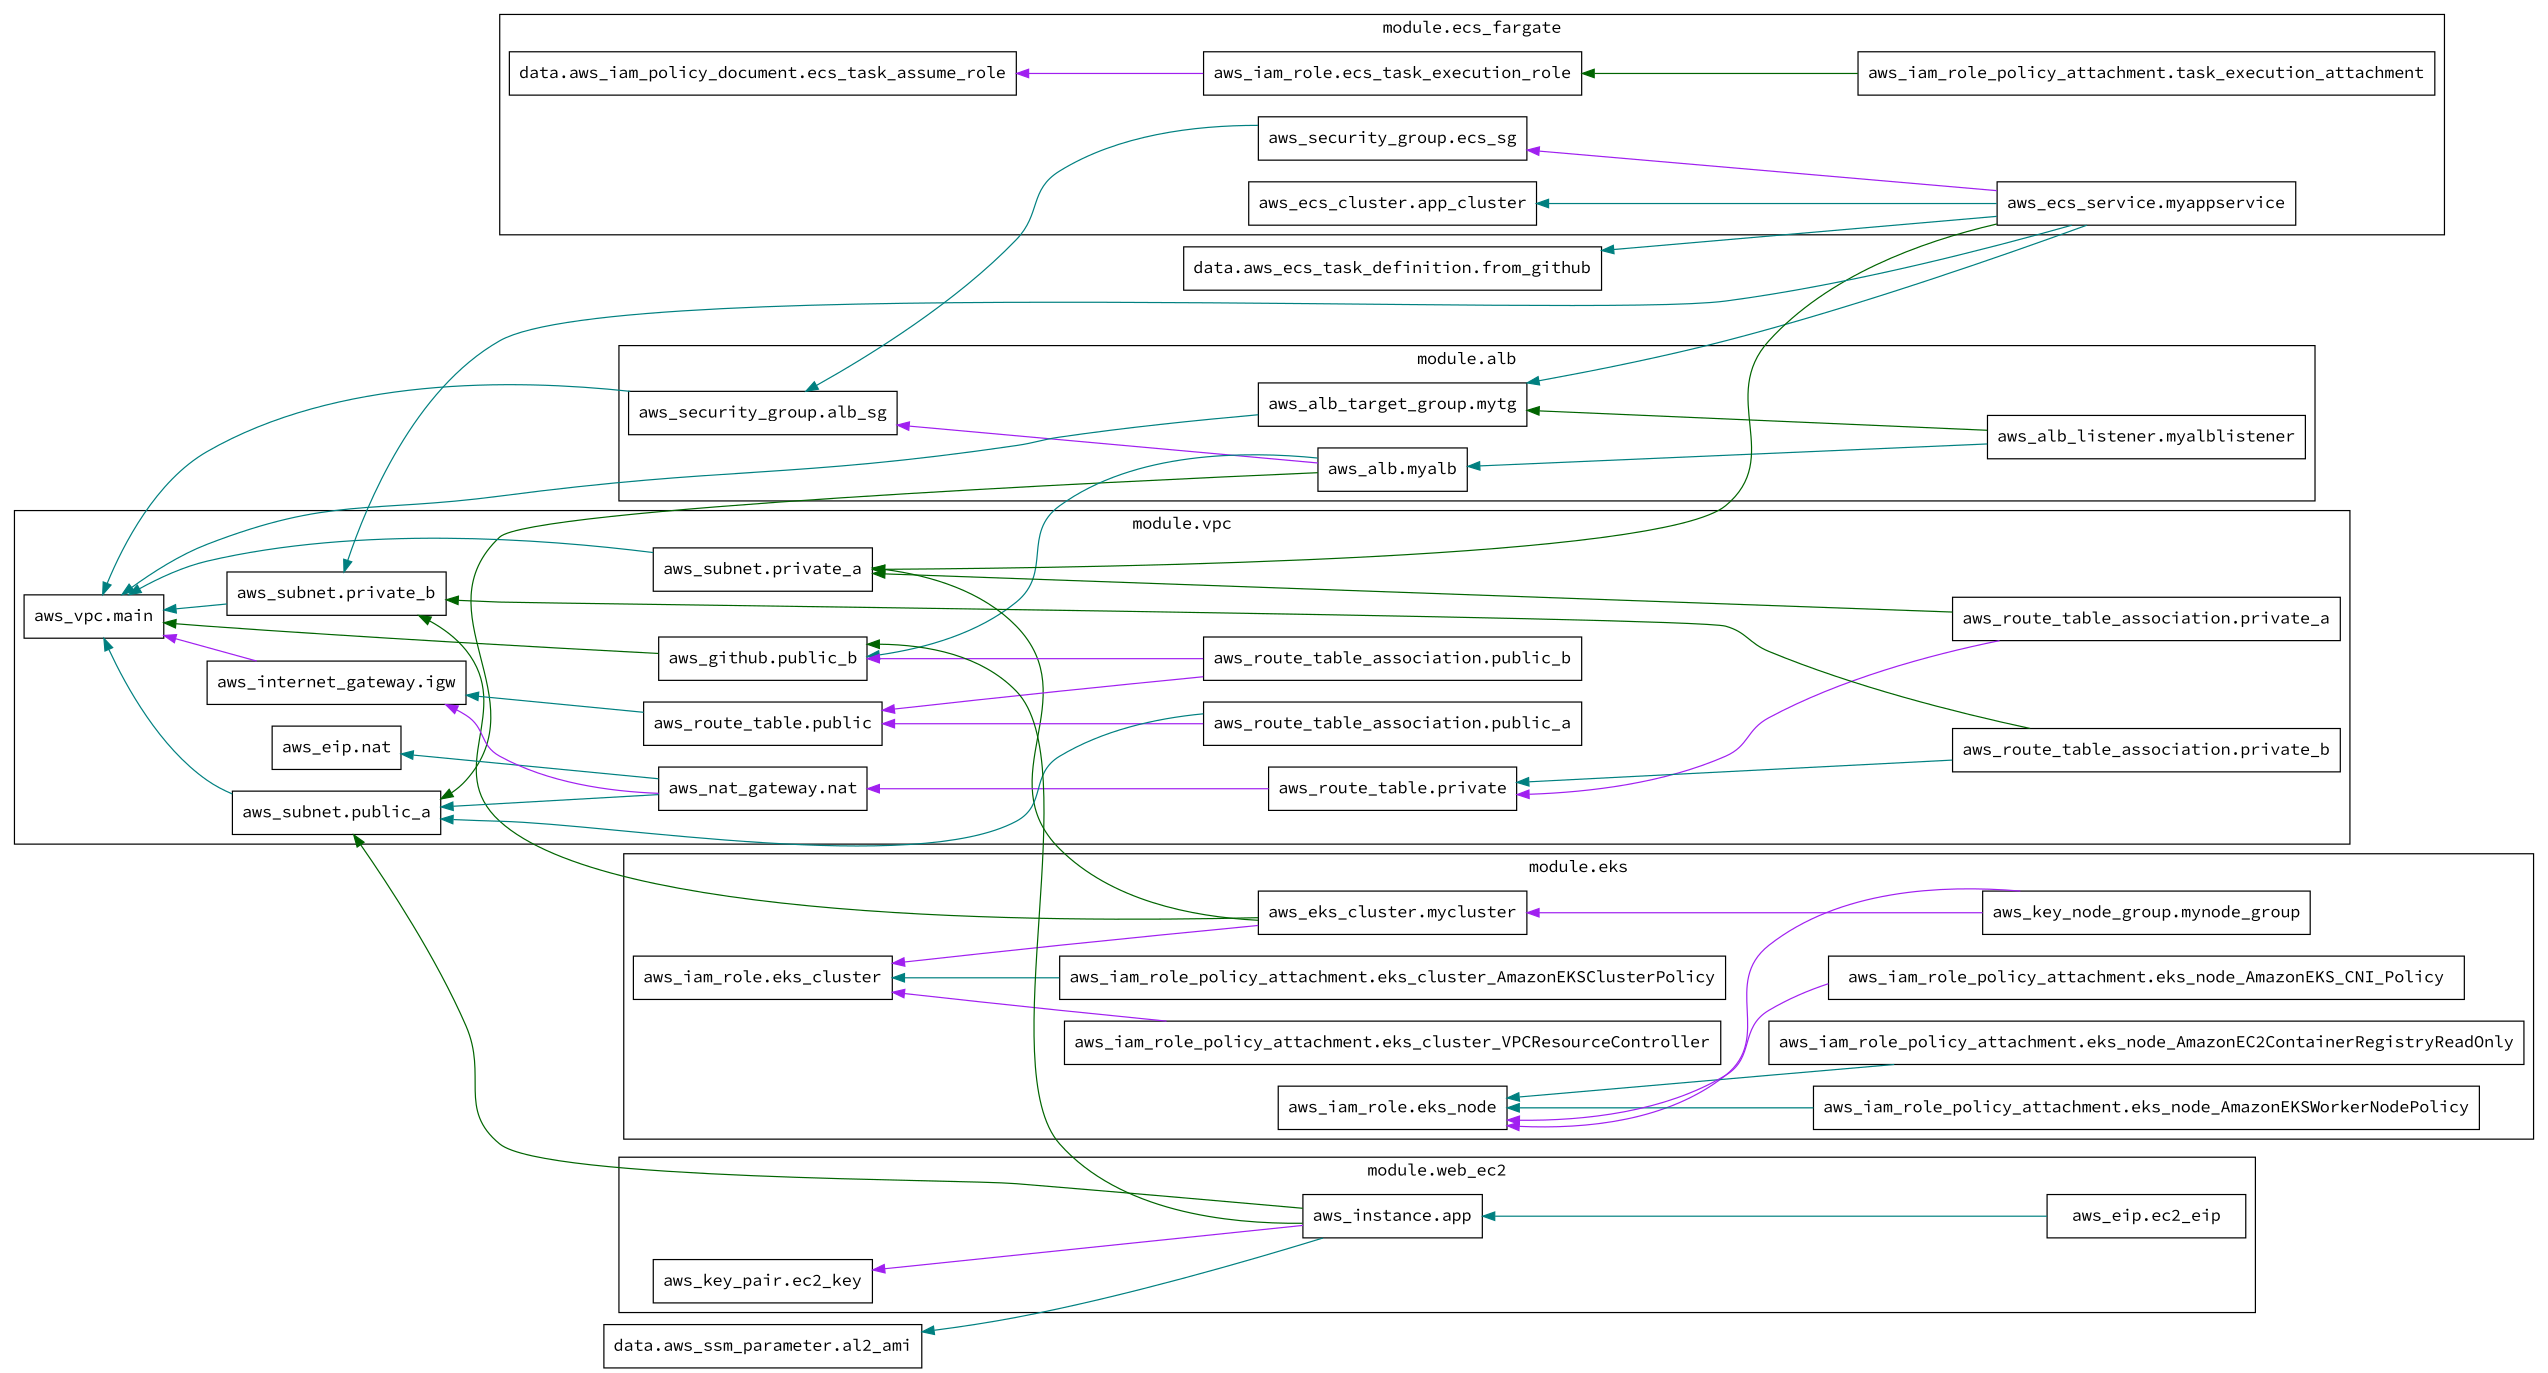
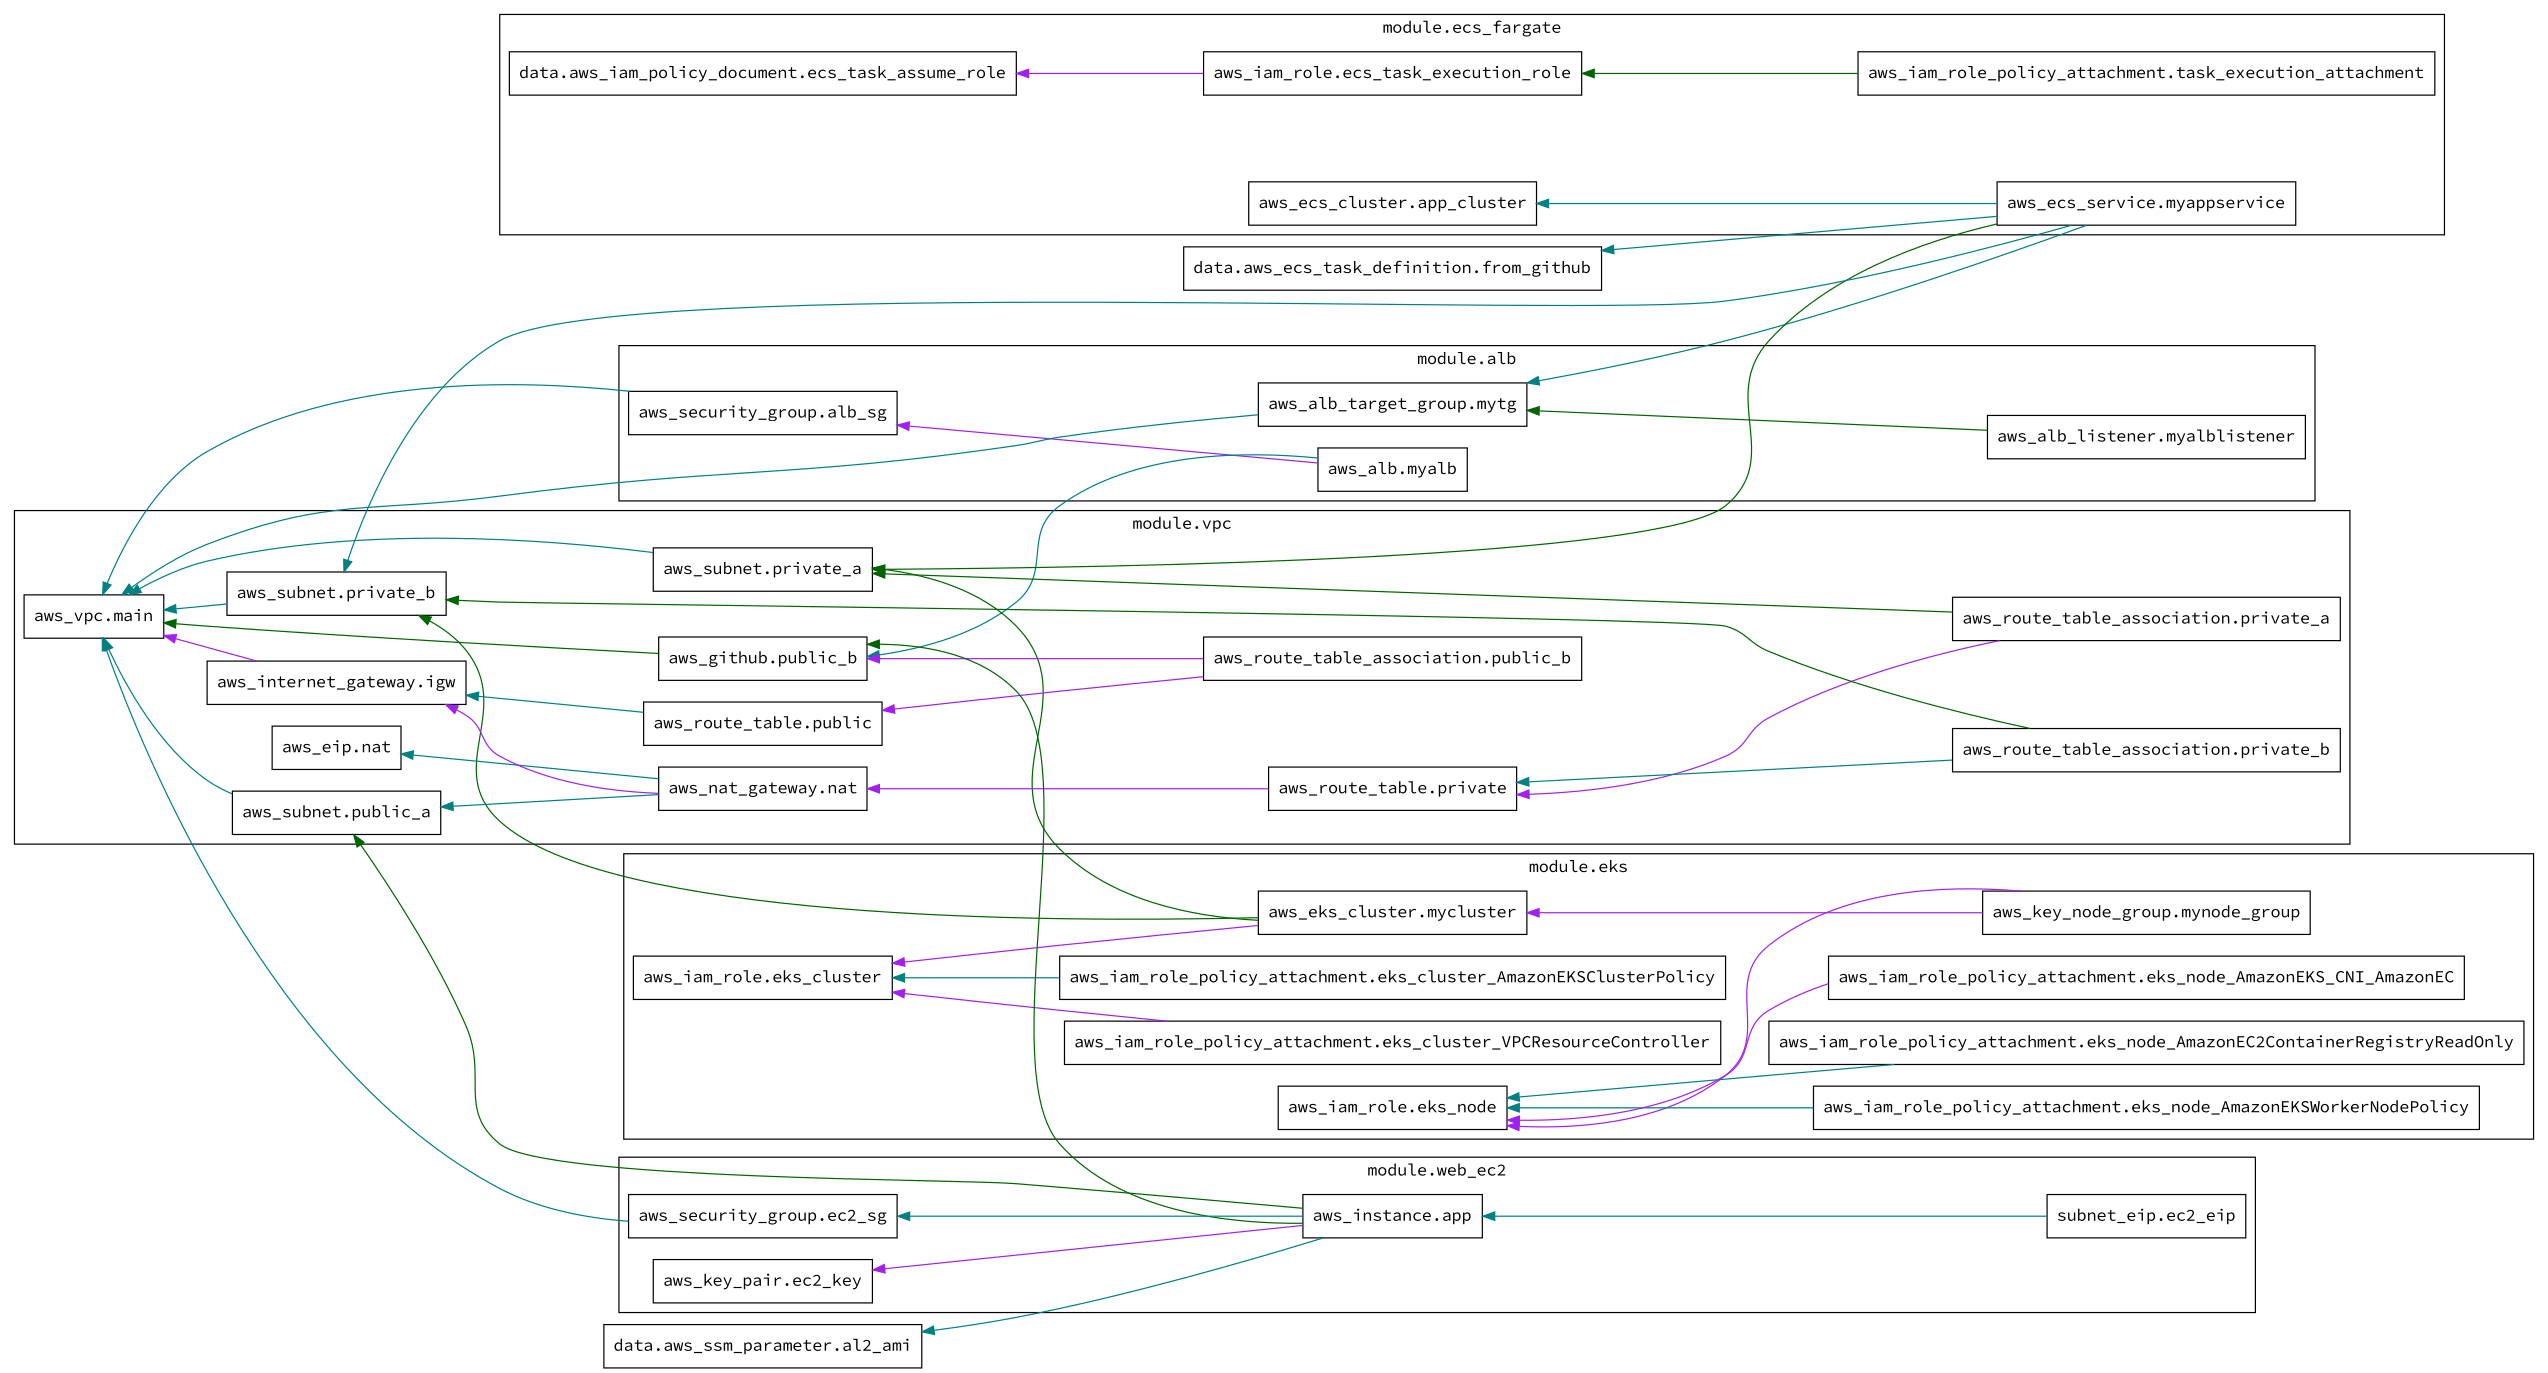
(1393, 138) -> none
(1734, 455) -> none
(933, 492) -> none
(1393, 724) -> none
(2146, 978) -> (2146, 978)
none -> (763, 1216)
(2146, 1216) -> (2146, 1216)
